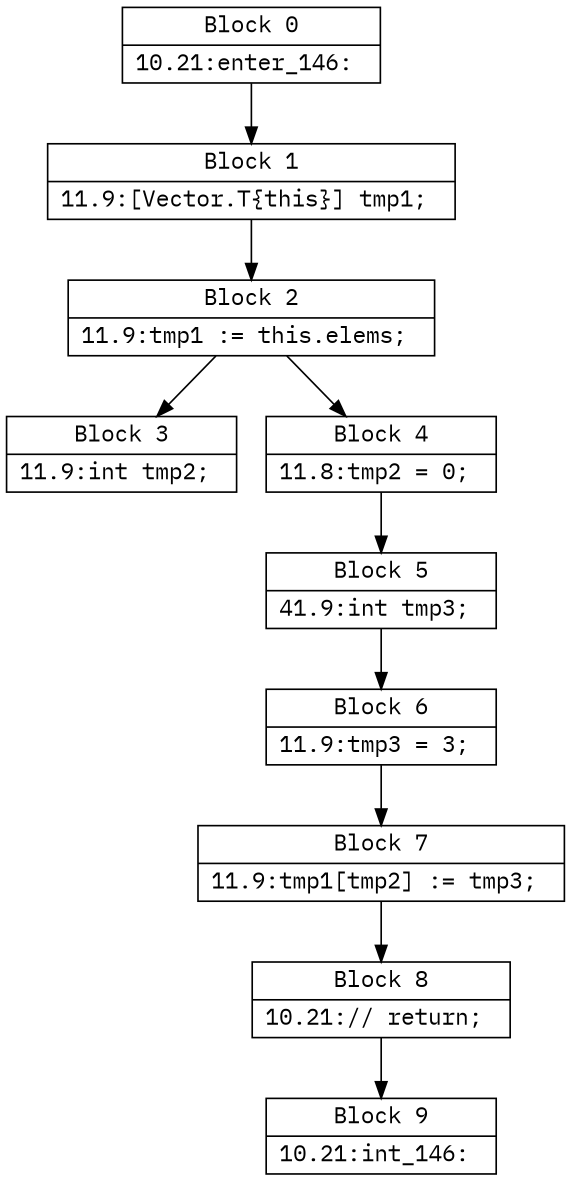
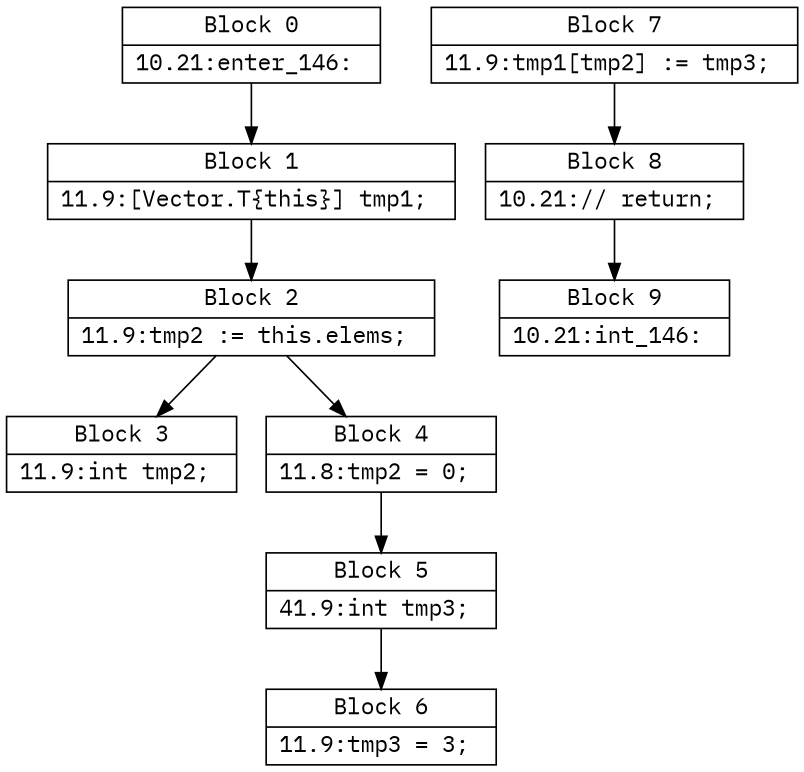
(251, 336) -> (251, 336)
(381, 787) -> none
